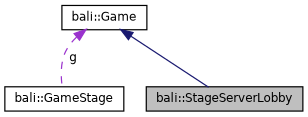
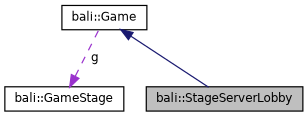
(63, 60) -> (87, 53)
